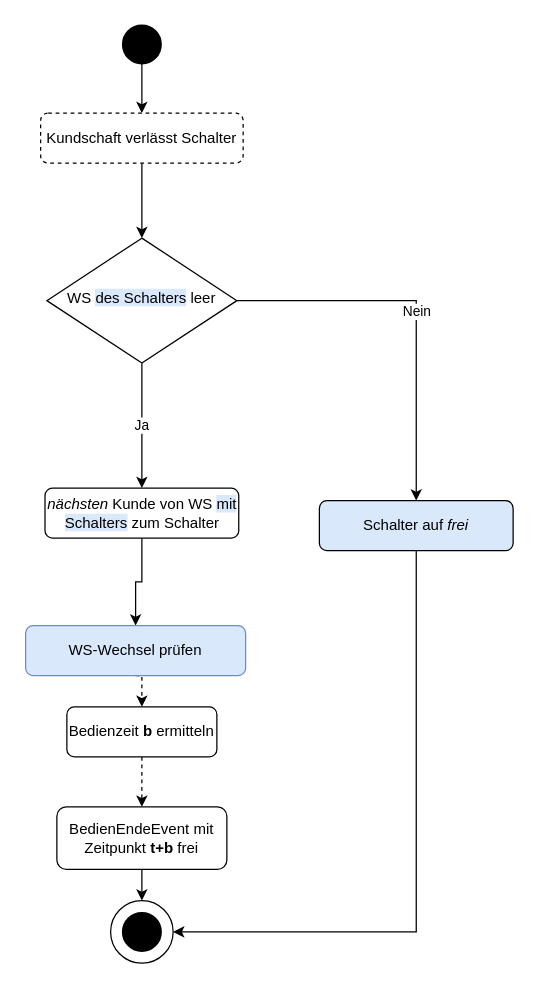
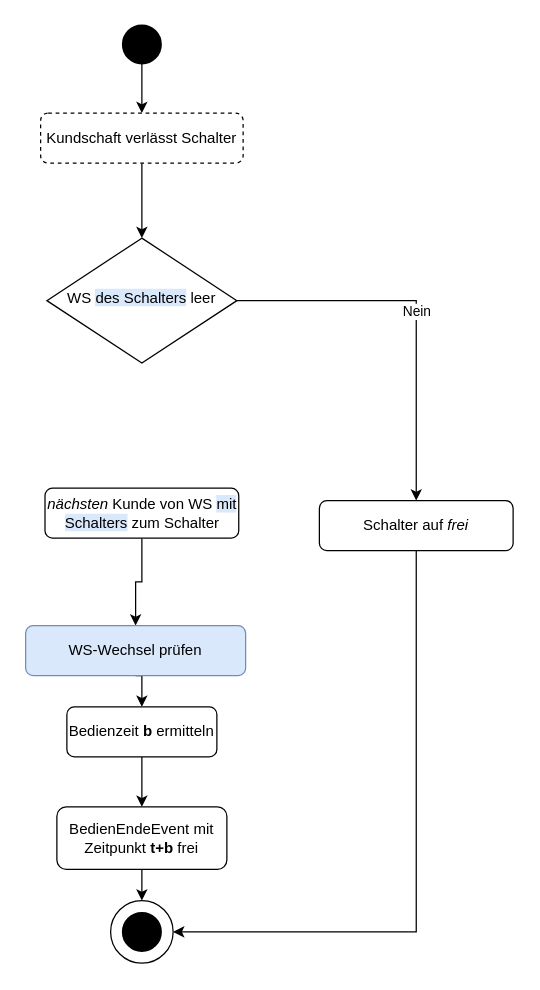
(142, 421) -> none
(416, 526) -> (416, 526)
(142, 686) -> (142, 686)
(142, 777) -> (142, 777)
